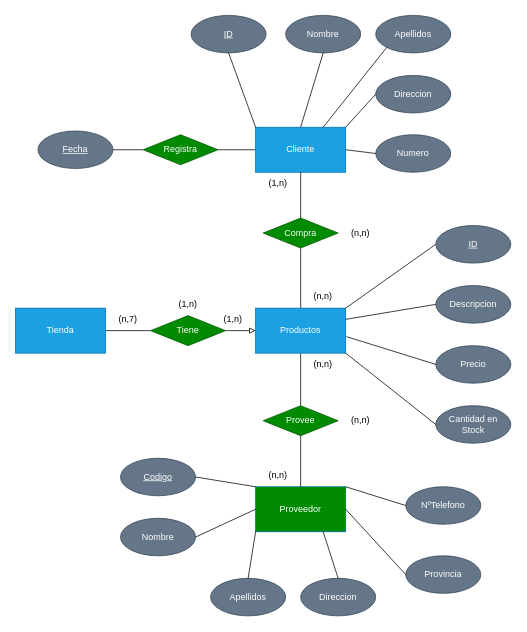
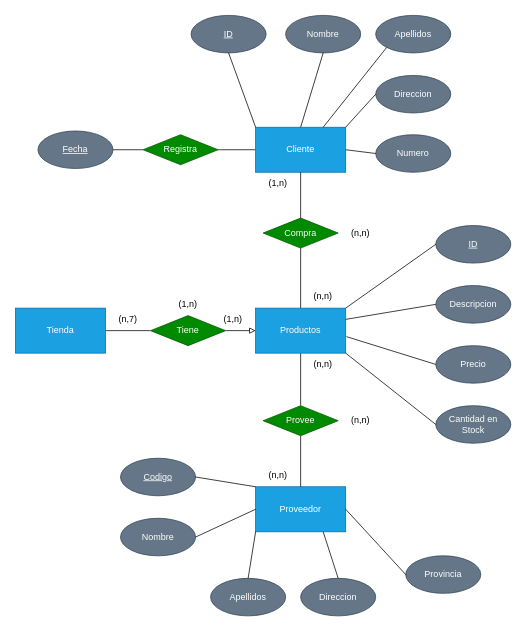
(375, 496) -> none
(443, 505) -> none
(300, 509) -> (300, 509)
